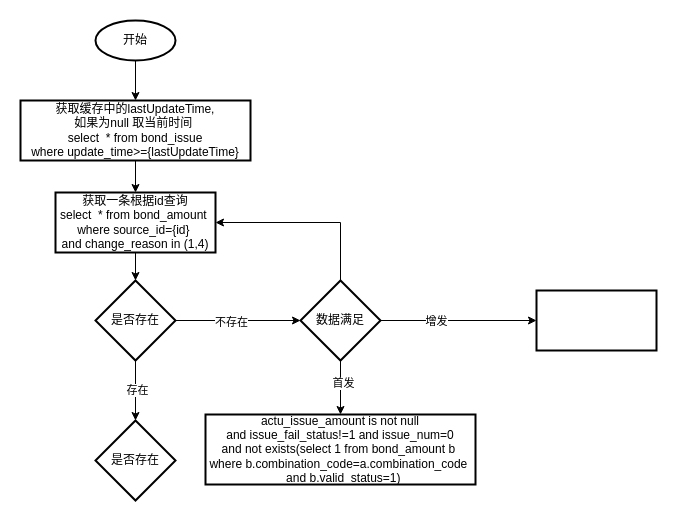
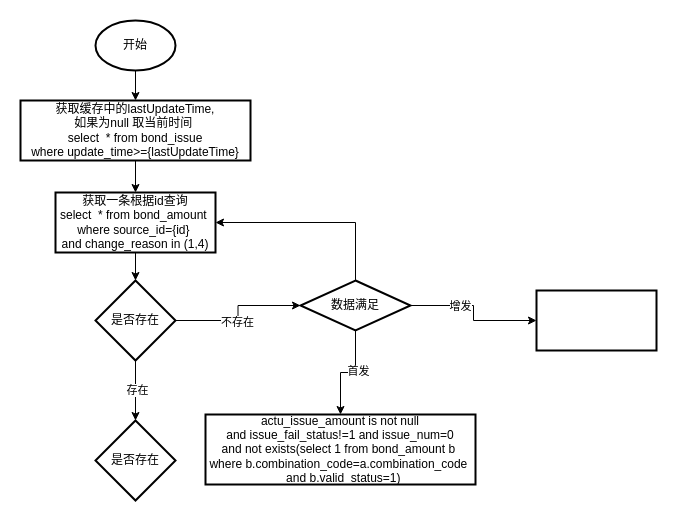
(136, 41) -> (136, 46)
(341, 321) -> (356, 306)
